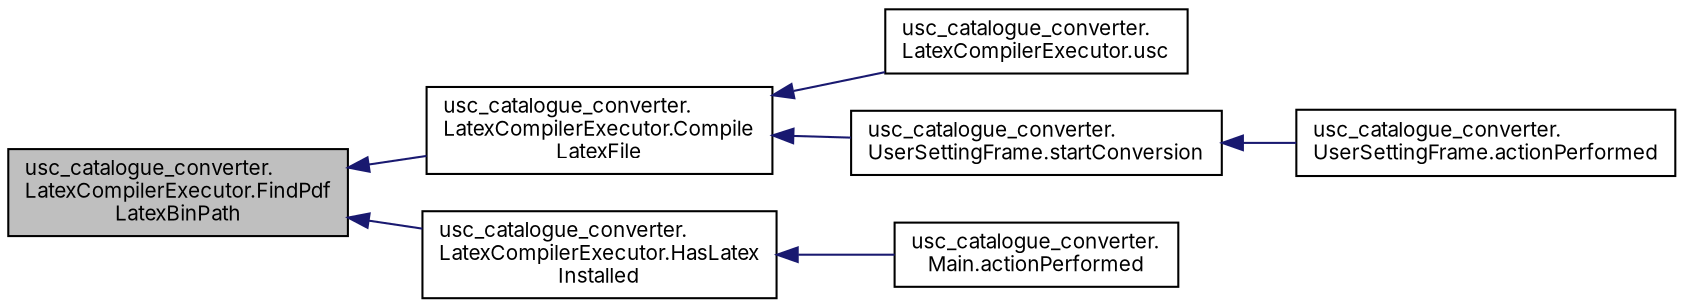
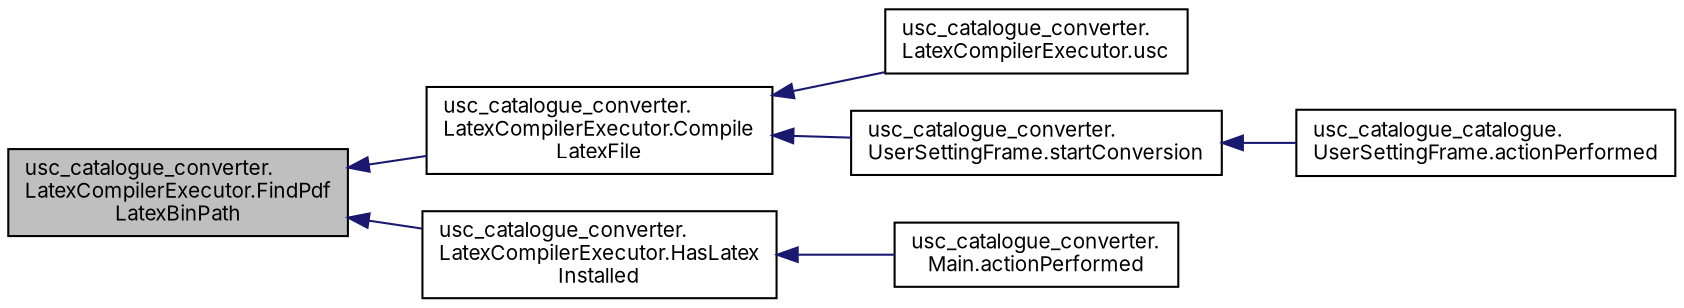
(1486, 143) -> (1486, 143)
